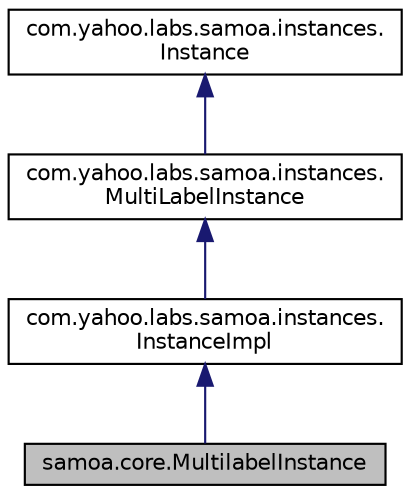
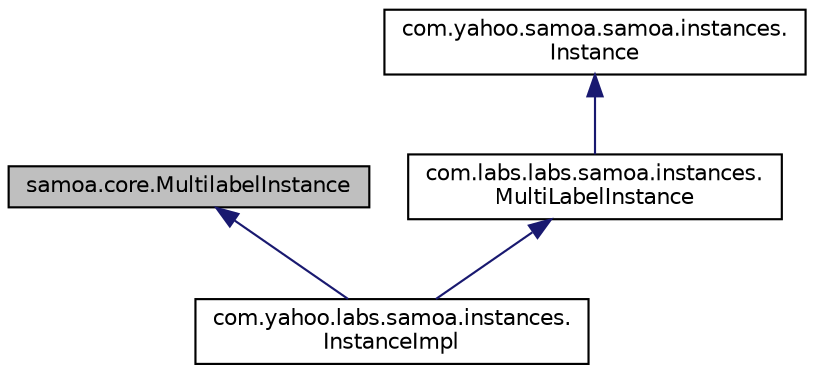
(205, 42) -> (595, 42)
(205, 187) -> (595, 187)
(205, 415) -> (291, 260)
